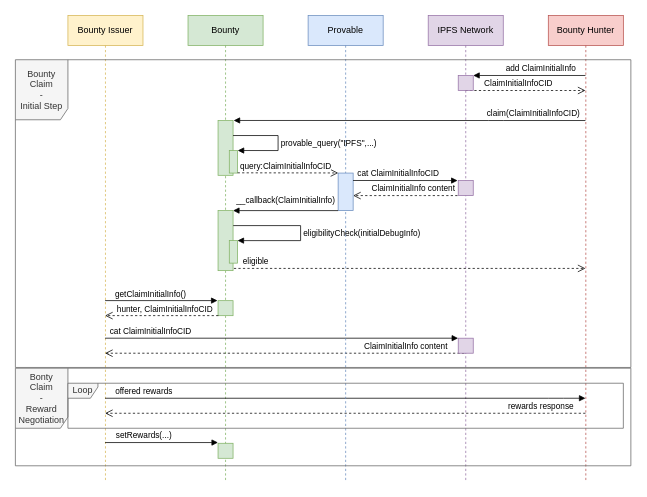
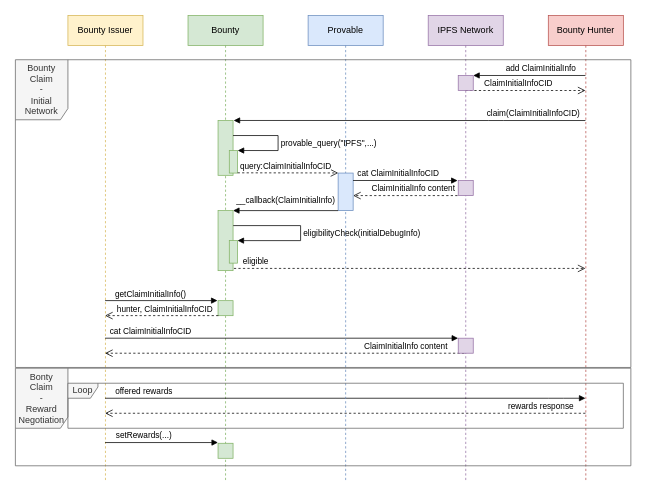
(42, 90) -> (42, 90)
